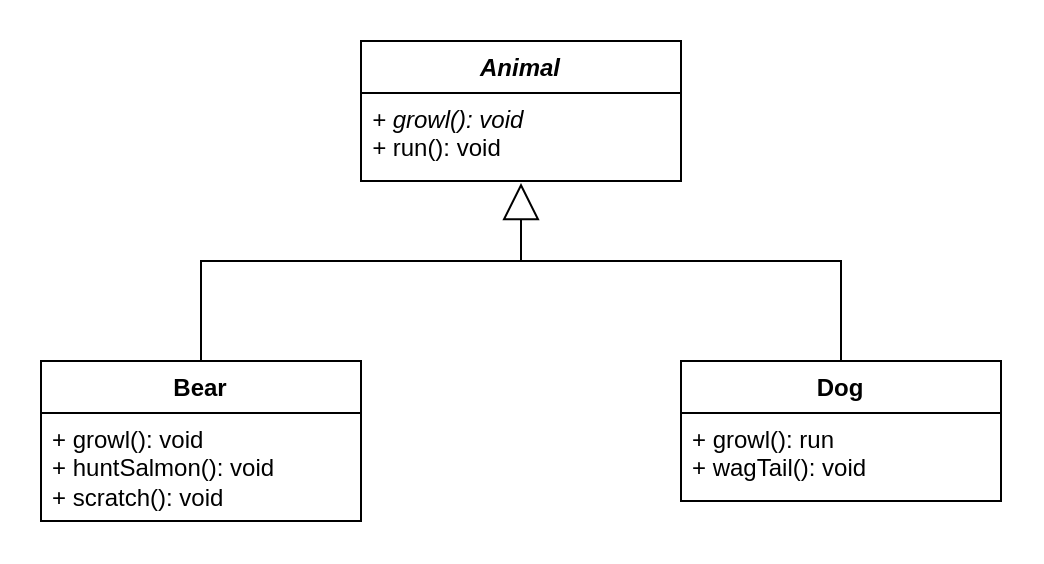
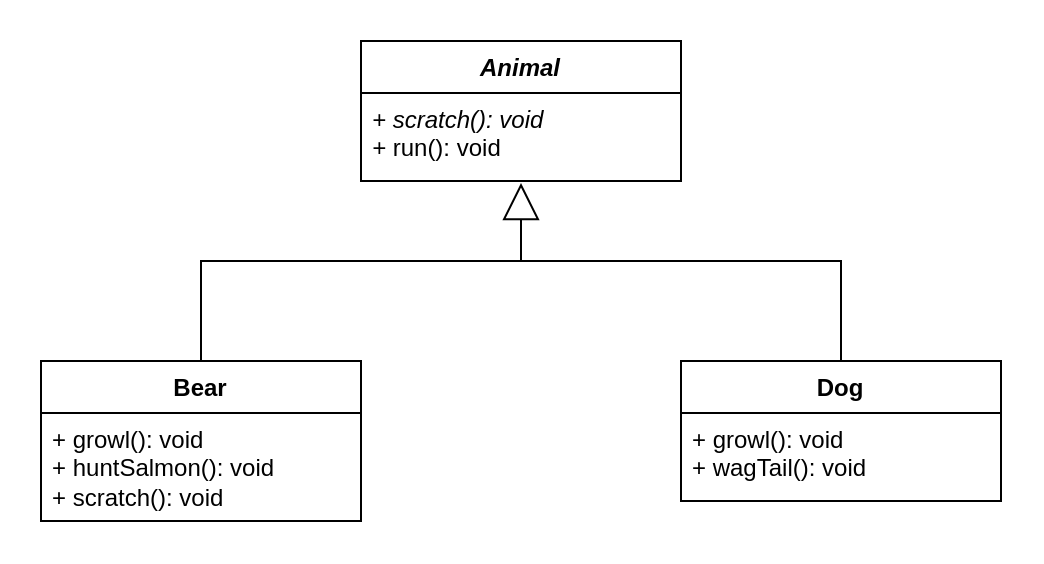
(458, 136) -> (475, 136)
(789, 456) -> (789, 456)
